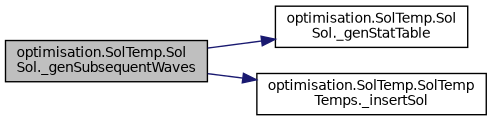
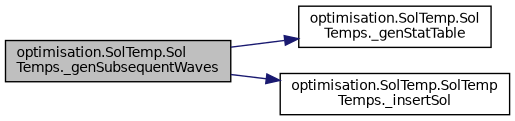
(372, 27) -> (395, 27)
(106, 61) -> (118, 61)
